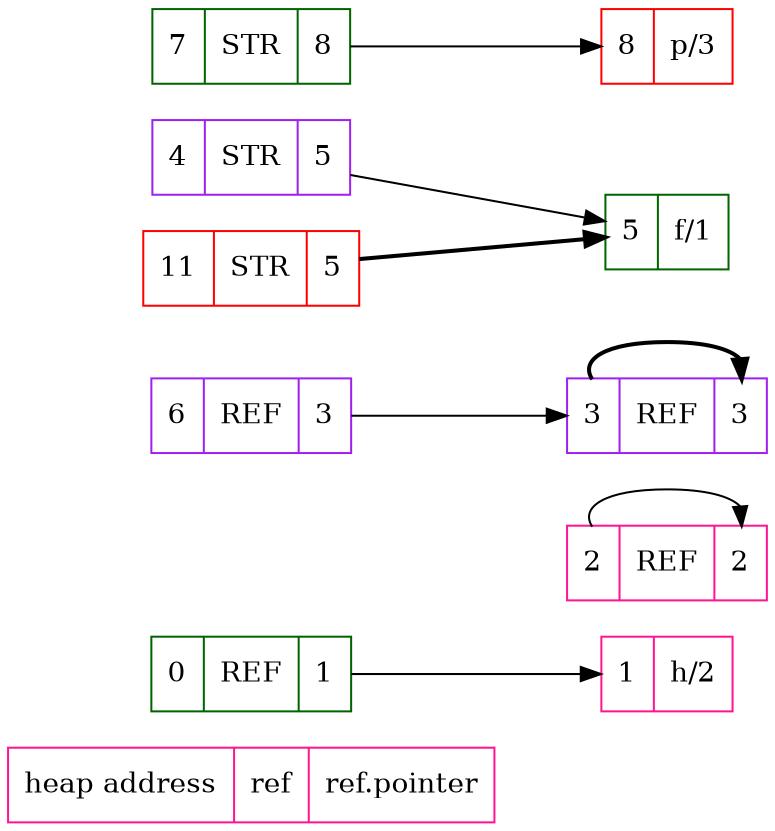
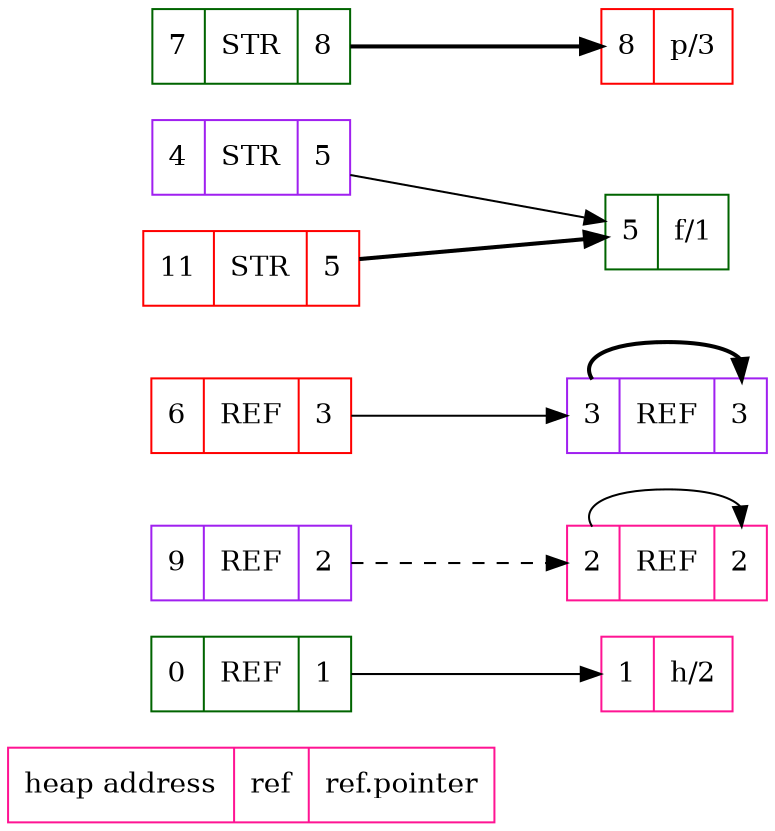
(465, 46) -> (465, 46)
(251, 416) -> (251, 416)
none -> (251, 563)
